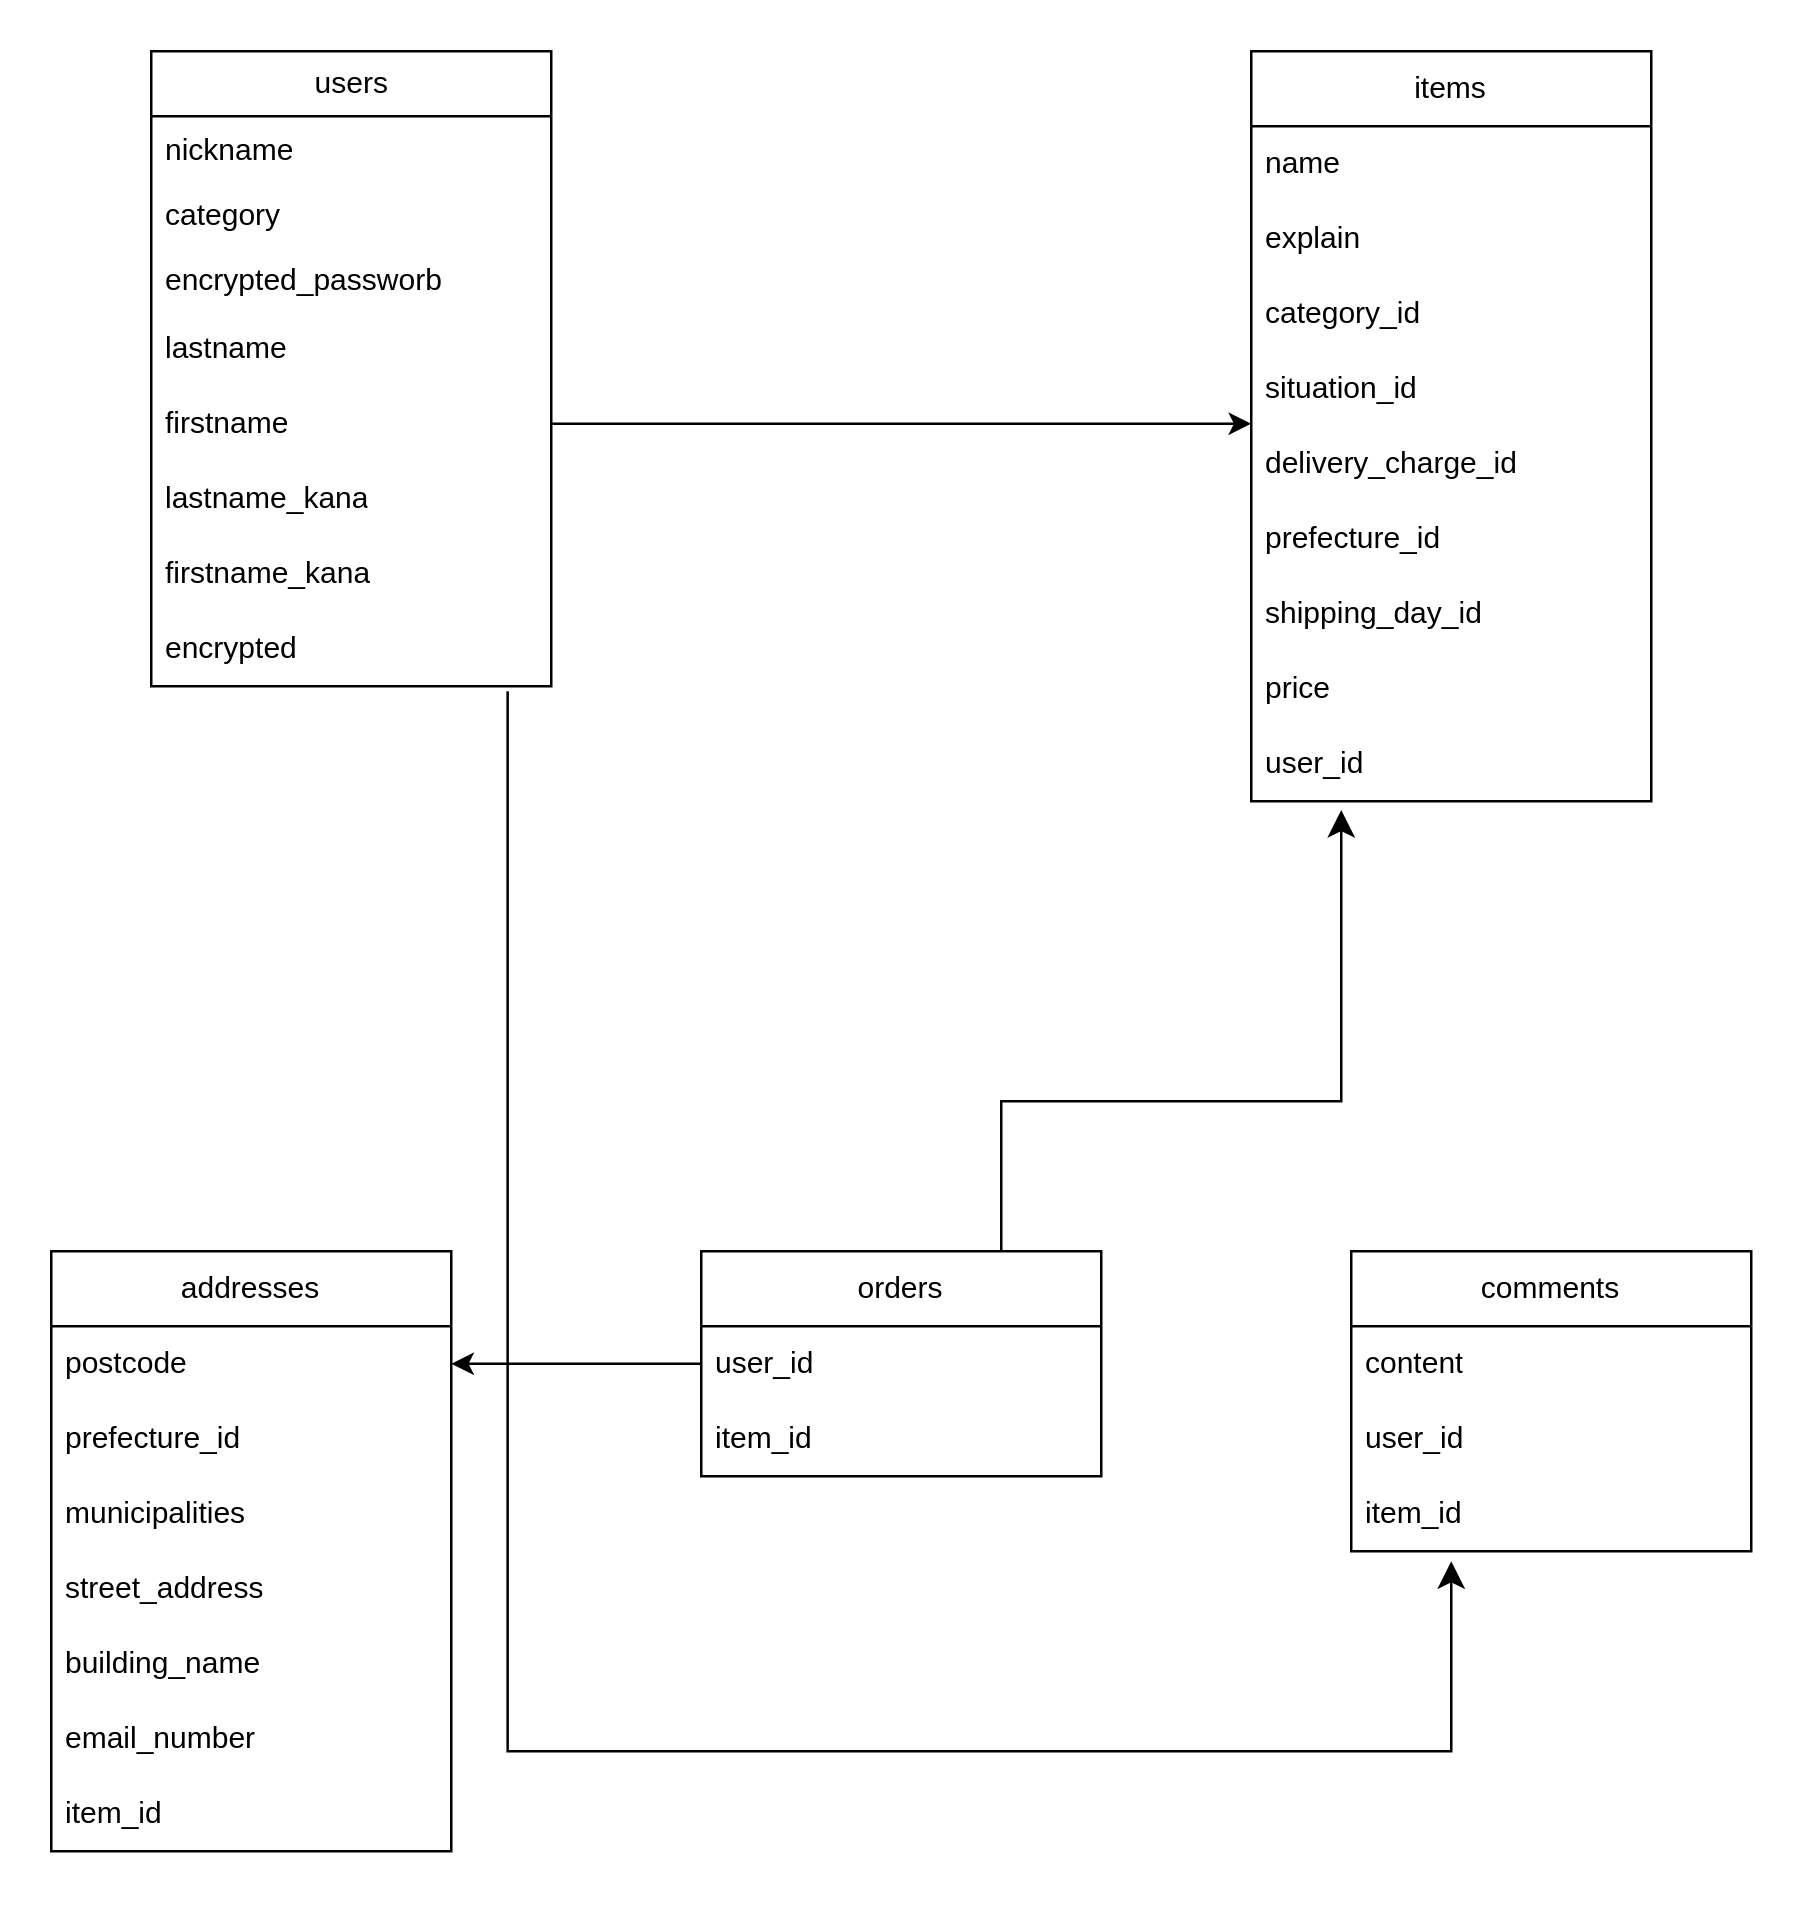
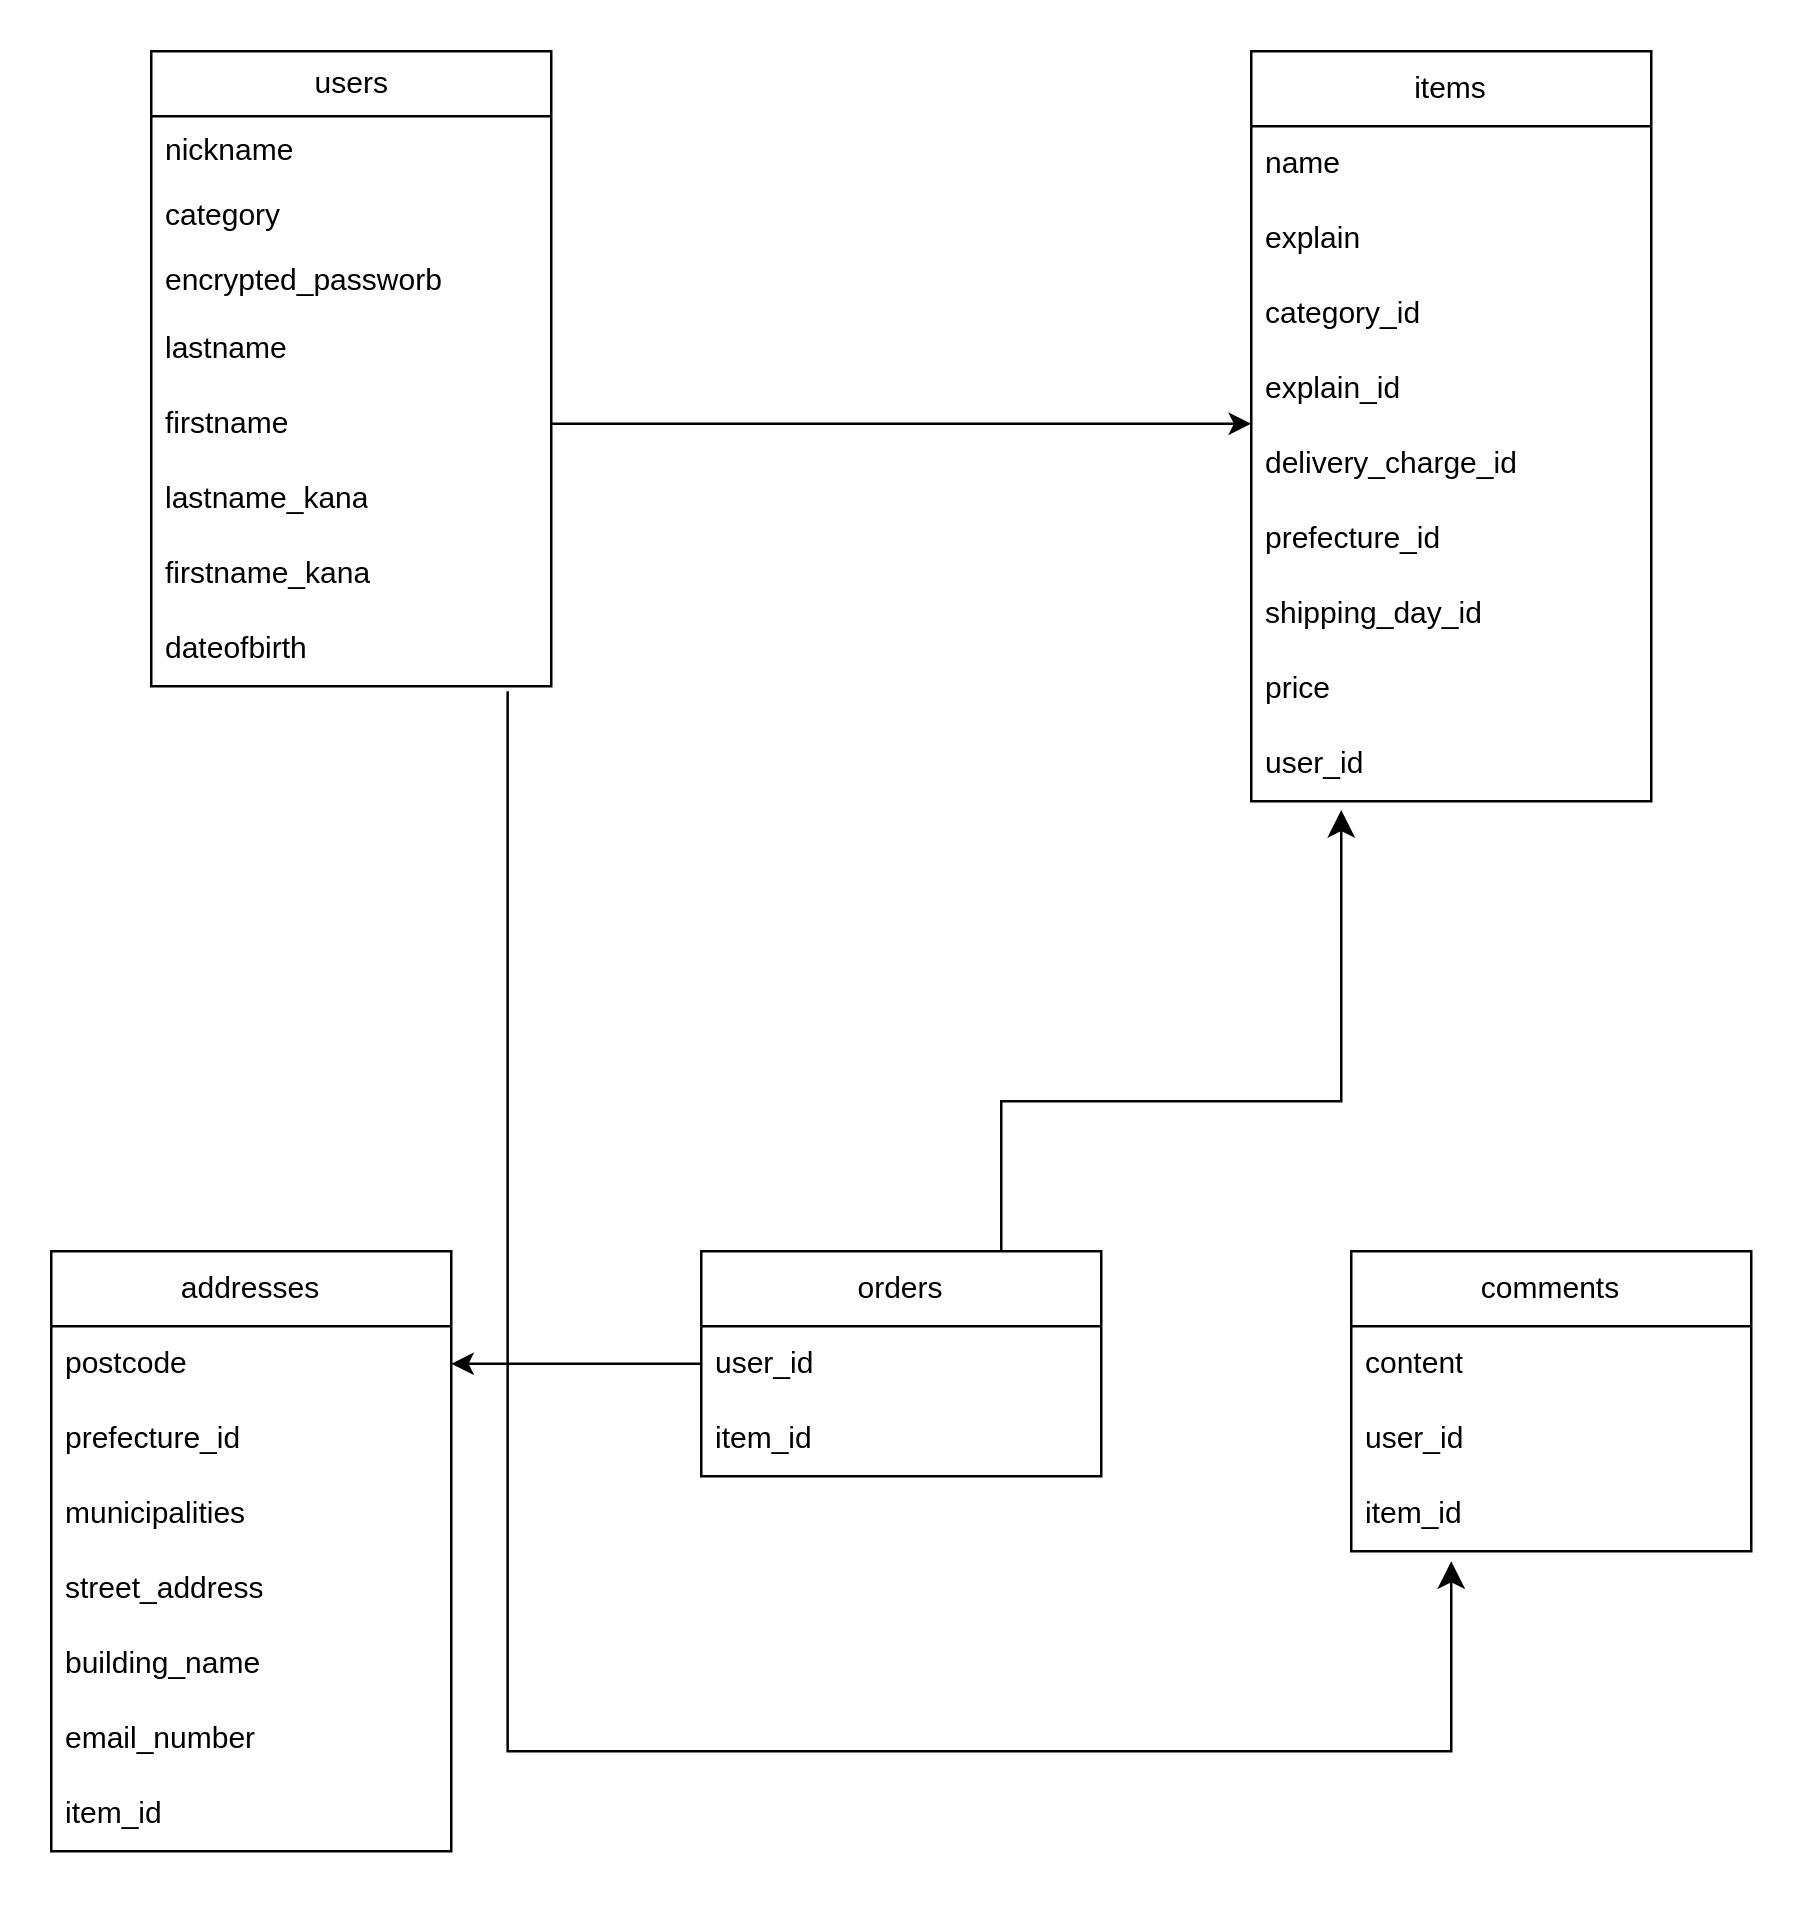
(1355, 389) -> (1339, 389)
(242, 649) -> (255, 649)
